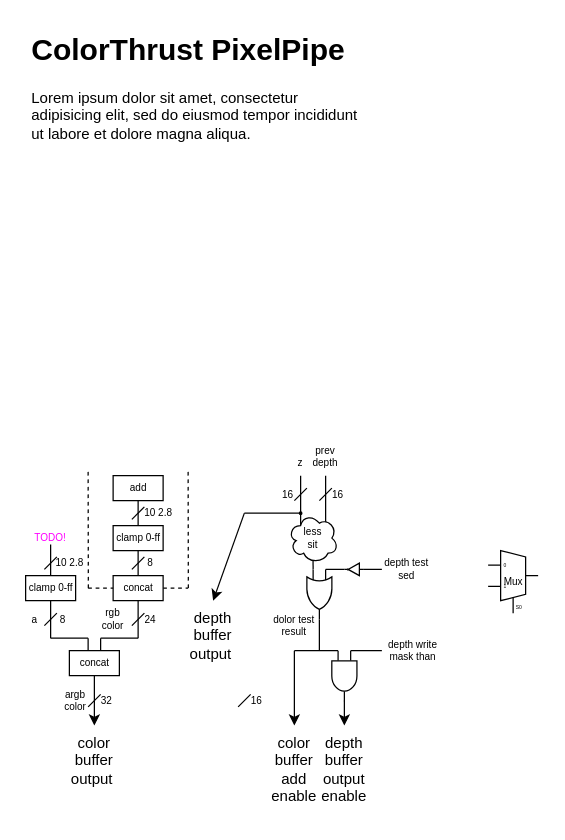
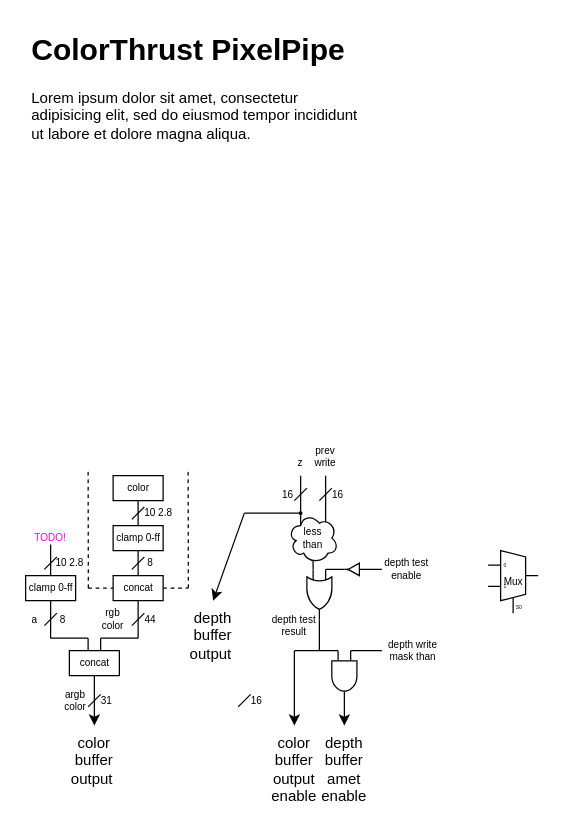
(326, 457) -> (326, 457)
(139, 488) -> (139, 488)
(313, 538) -> (313, 538)
(407, 569) -> (407, 569)
(151, 619) -> (151, 619)
(294, 626) -> (294, 626)
(107, 701) -> (107, 701)
(294, 770) -> (294, 779)
(344, 779) -> (344, 770)
